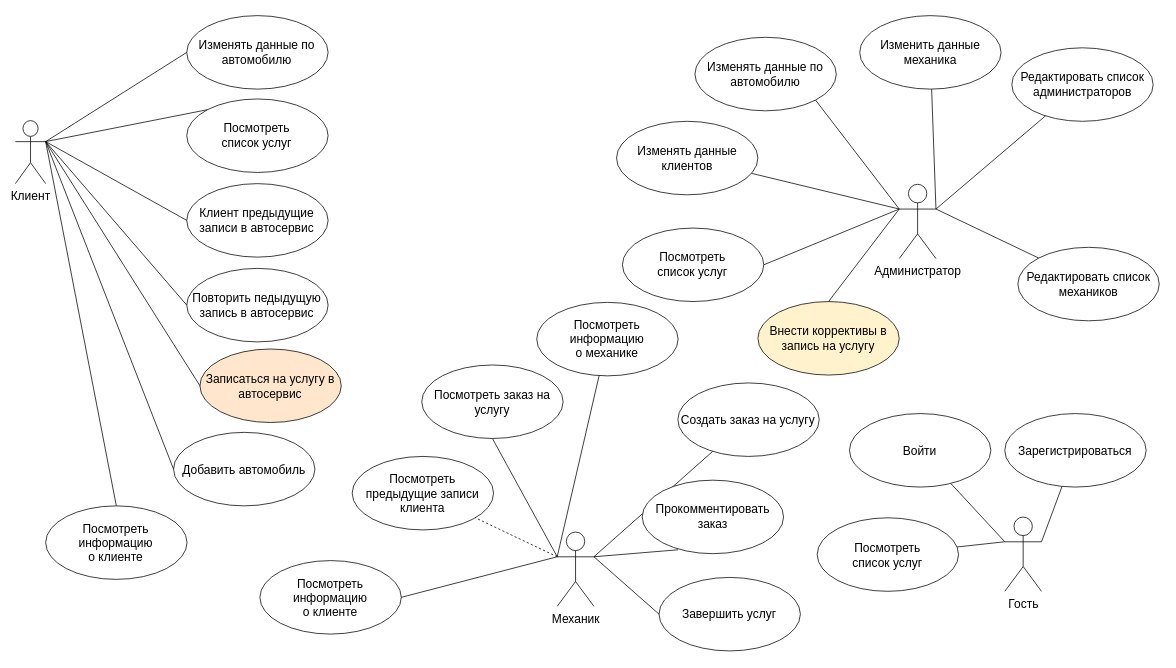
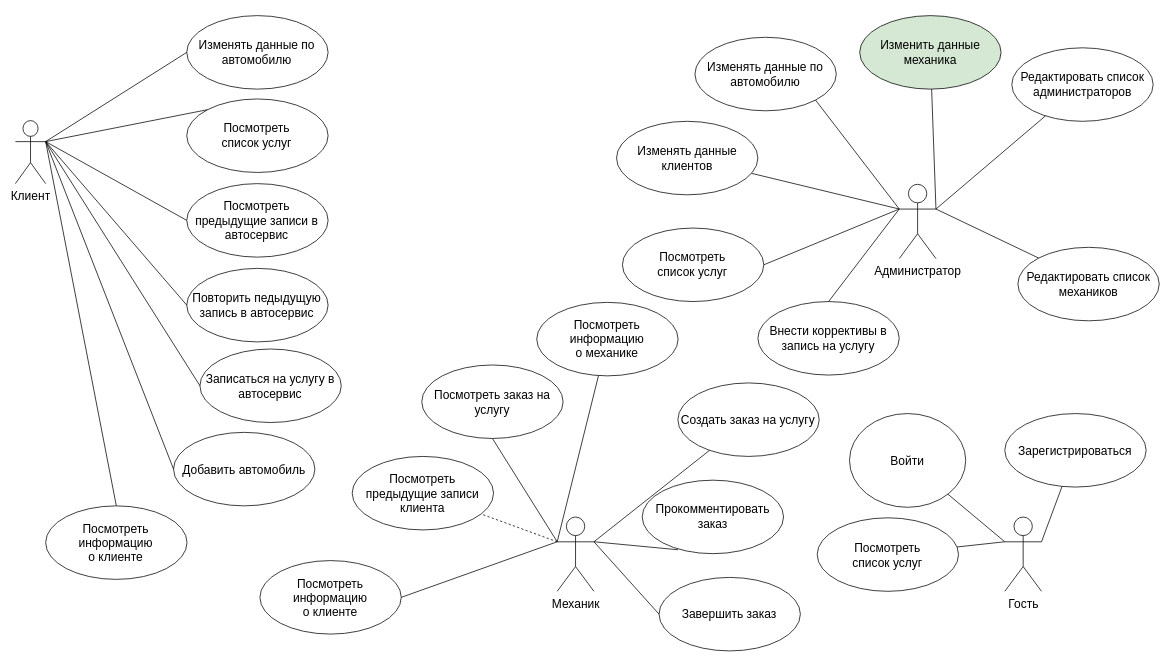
(930, 52) -> (930, 52)
(257, 220) -> (257, 220)
(829, 338) -> (829, 338)
(271, 386) -> (271, 386)
(920, 450) -> (908, 460)
(576, 569) -> (576, 554)
(729, 614) -> (729, 614)
